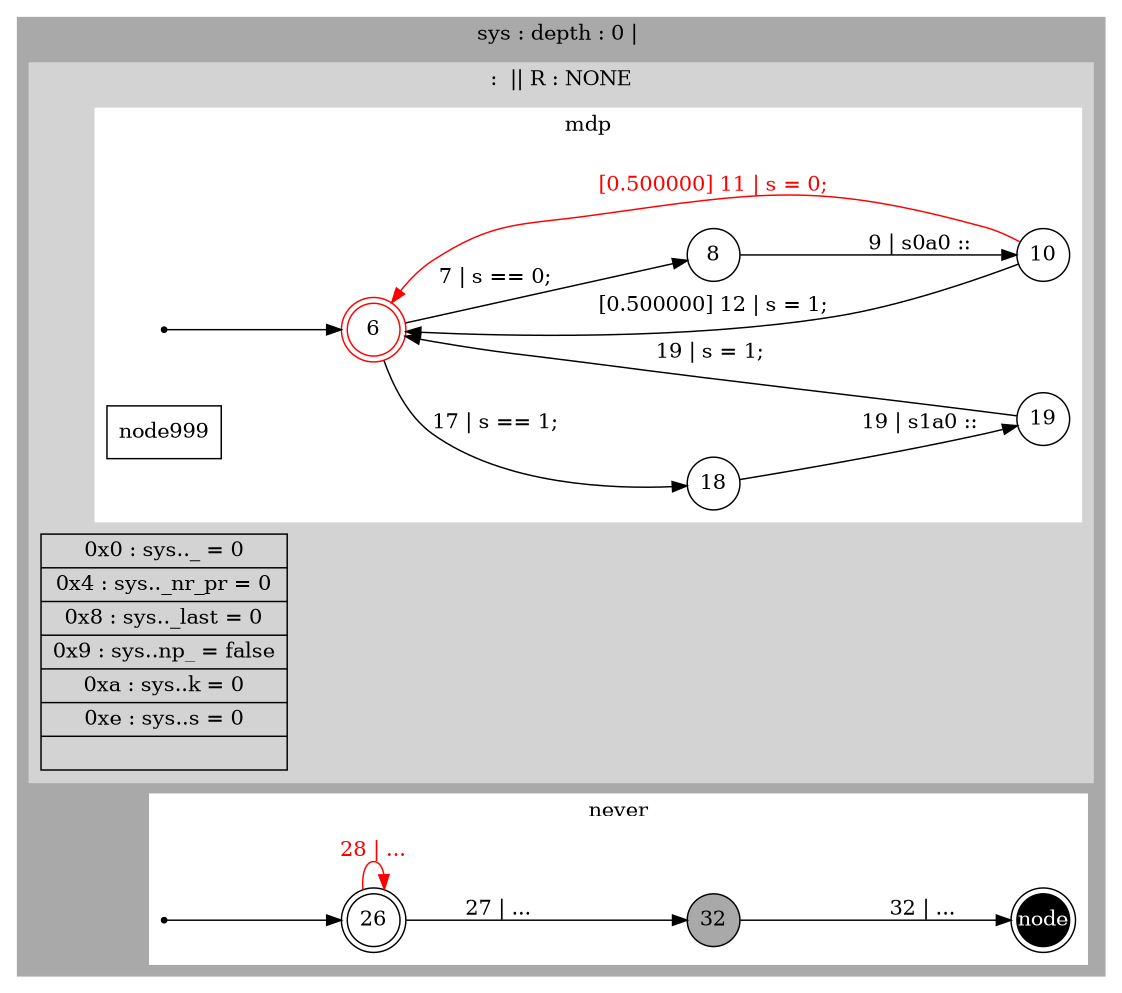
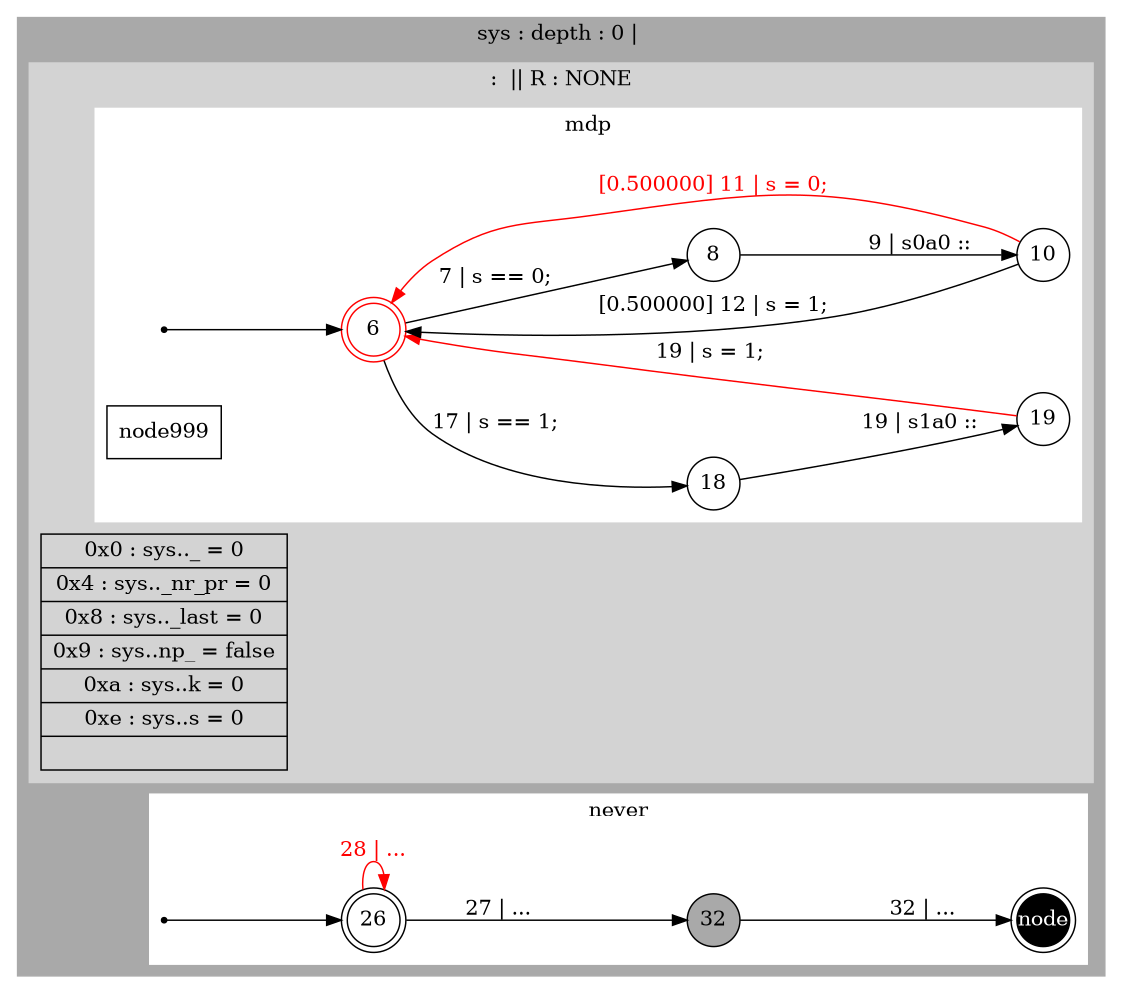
(718, 379) -> (718, 379)
